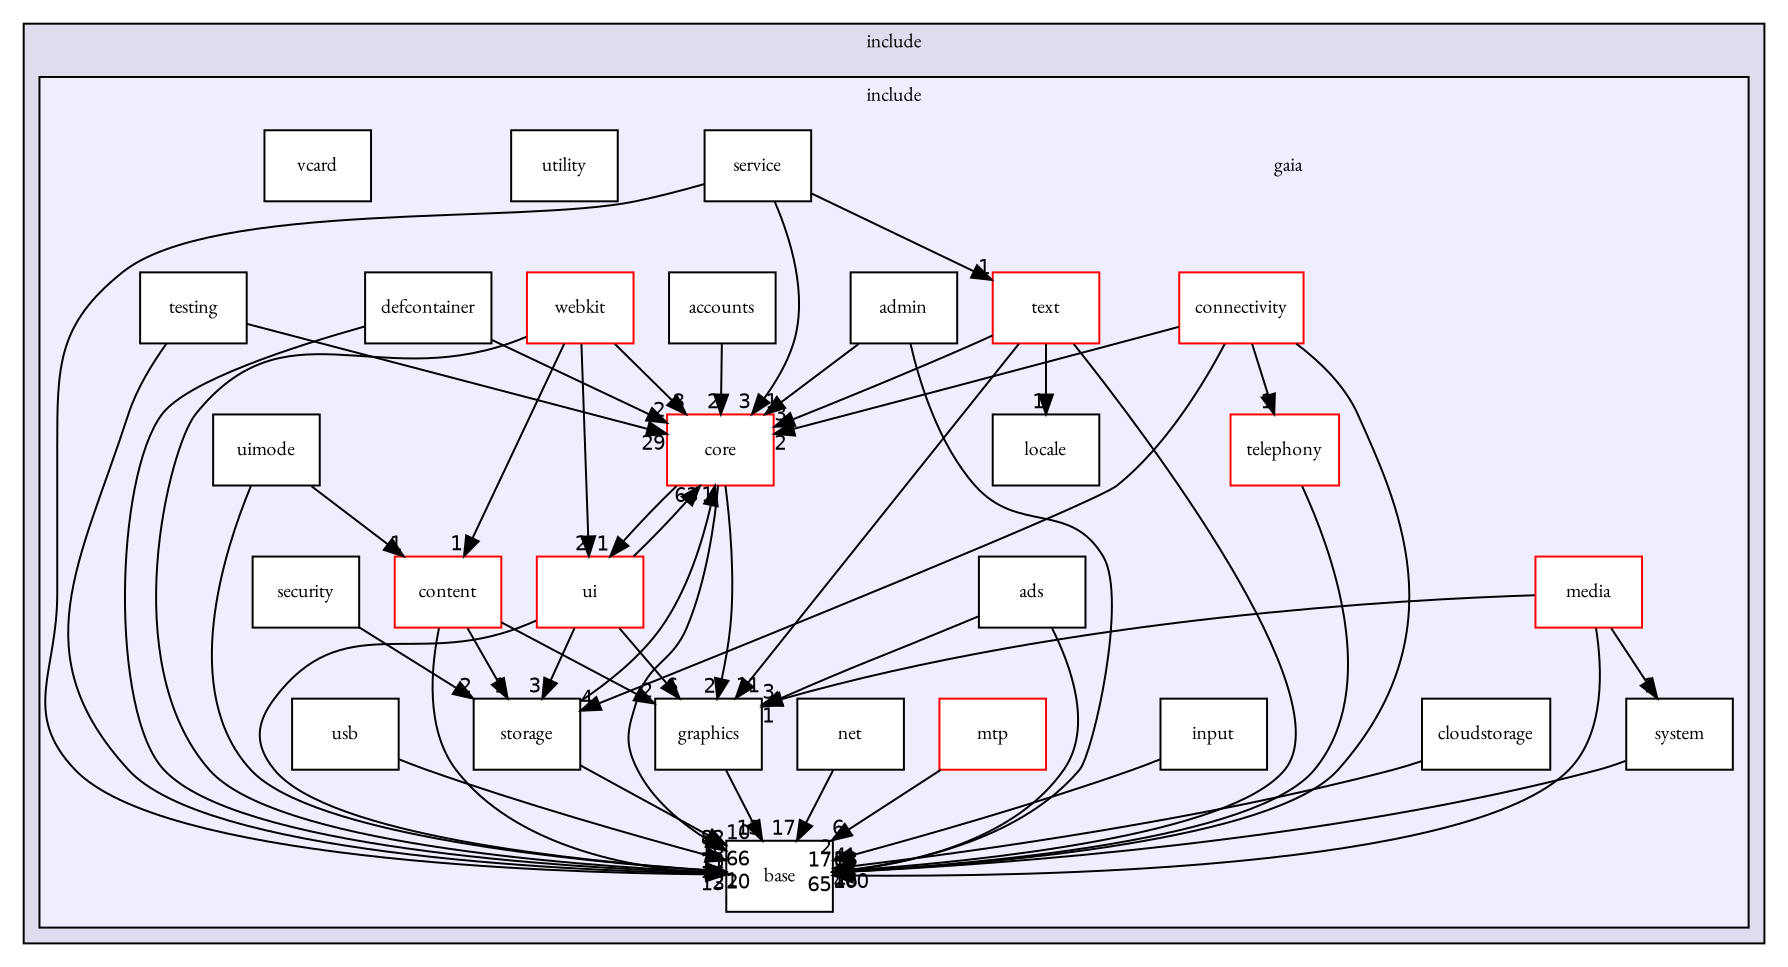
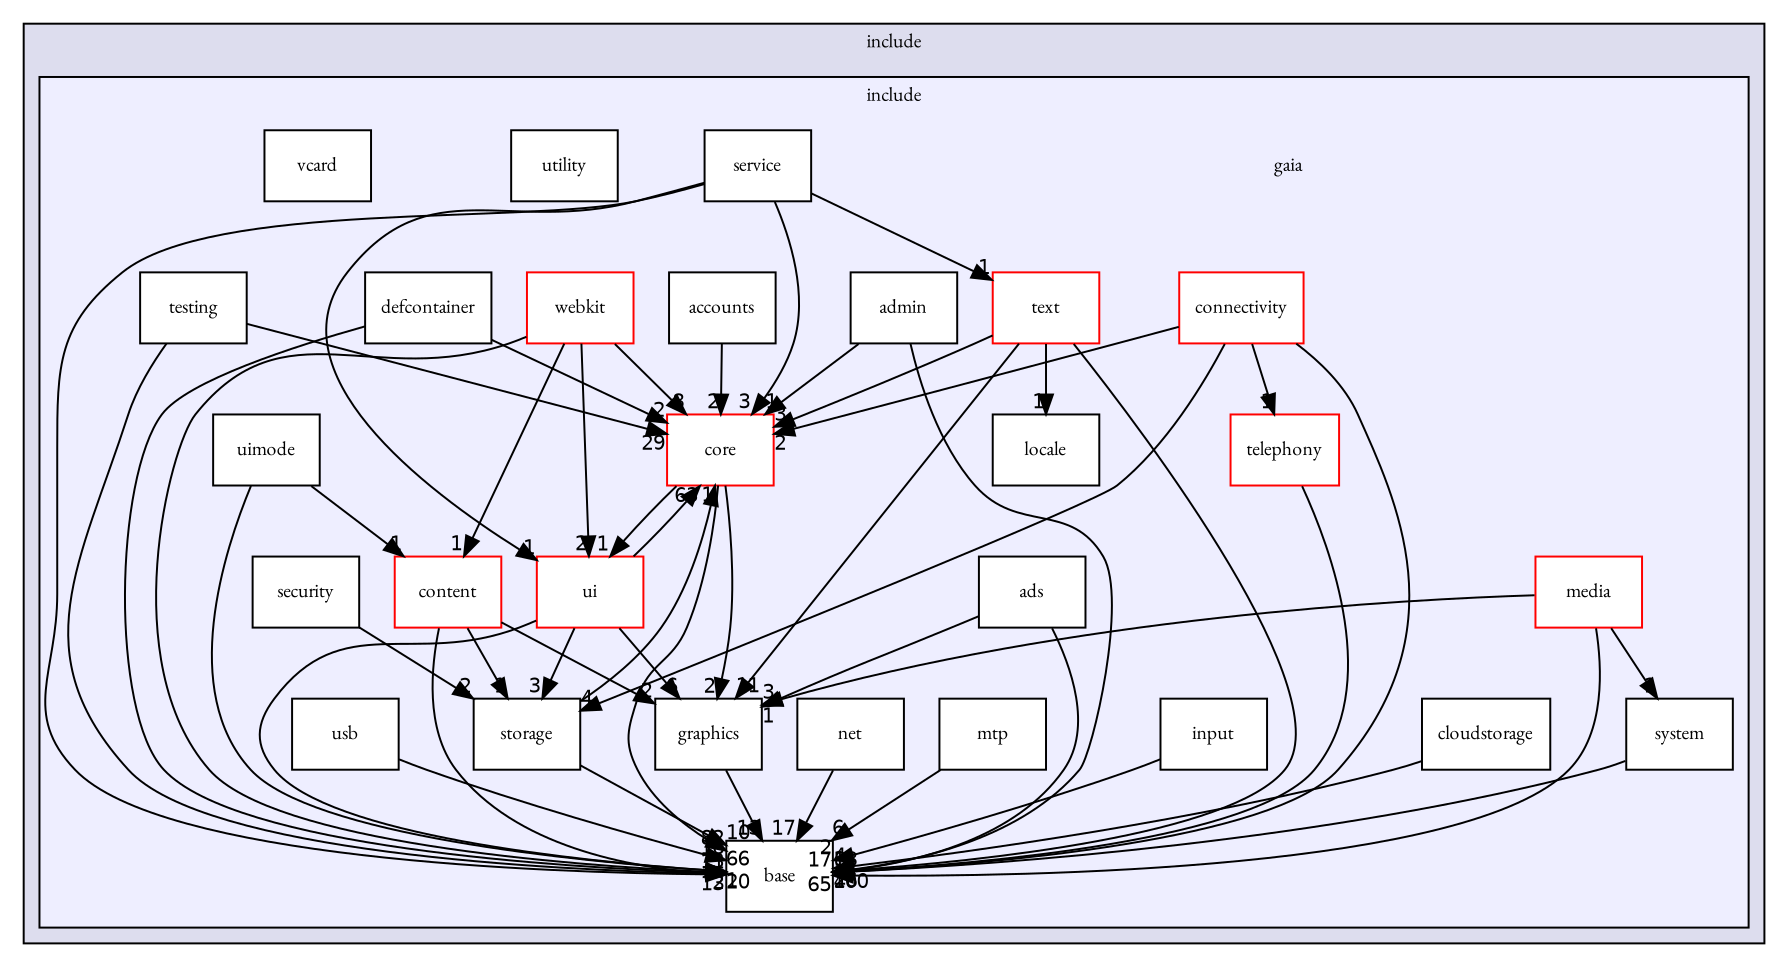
none -> (353, 267)
(993, 734) -> (993, 734)
